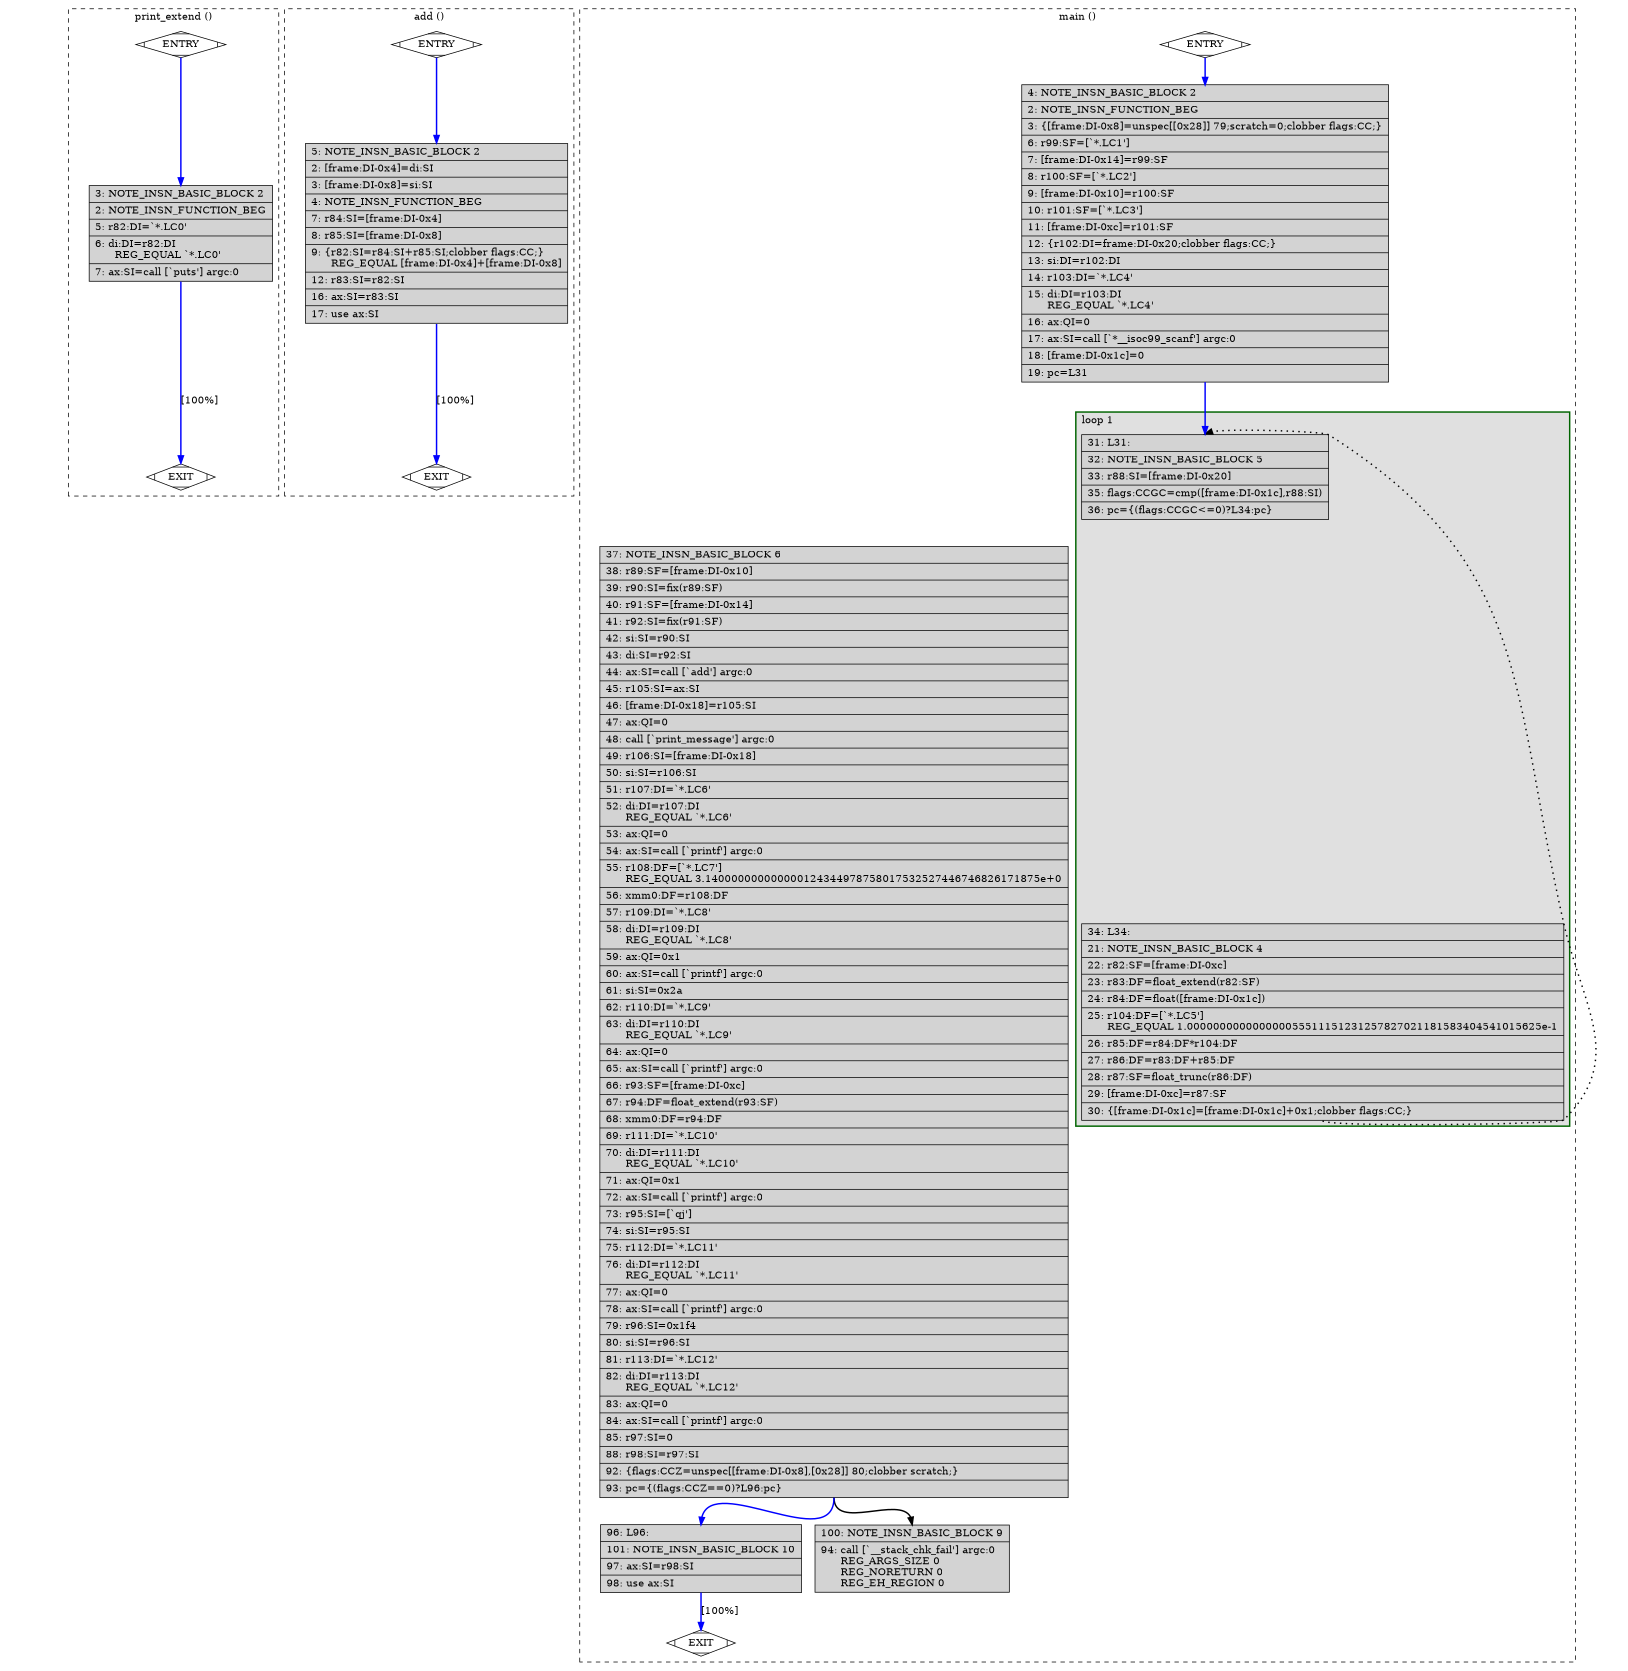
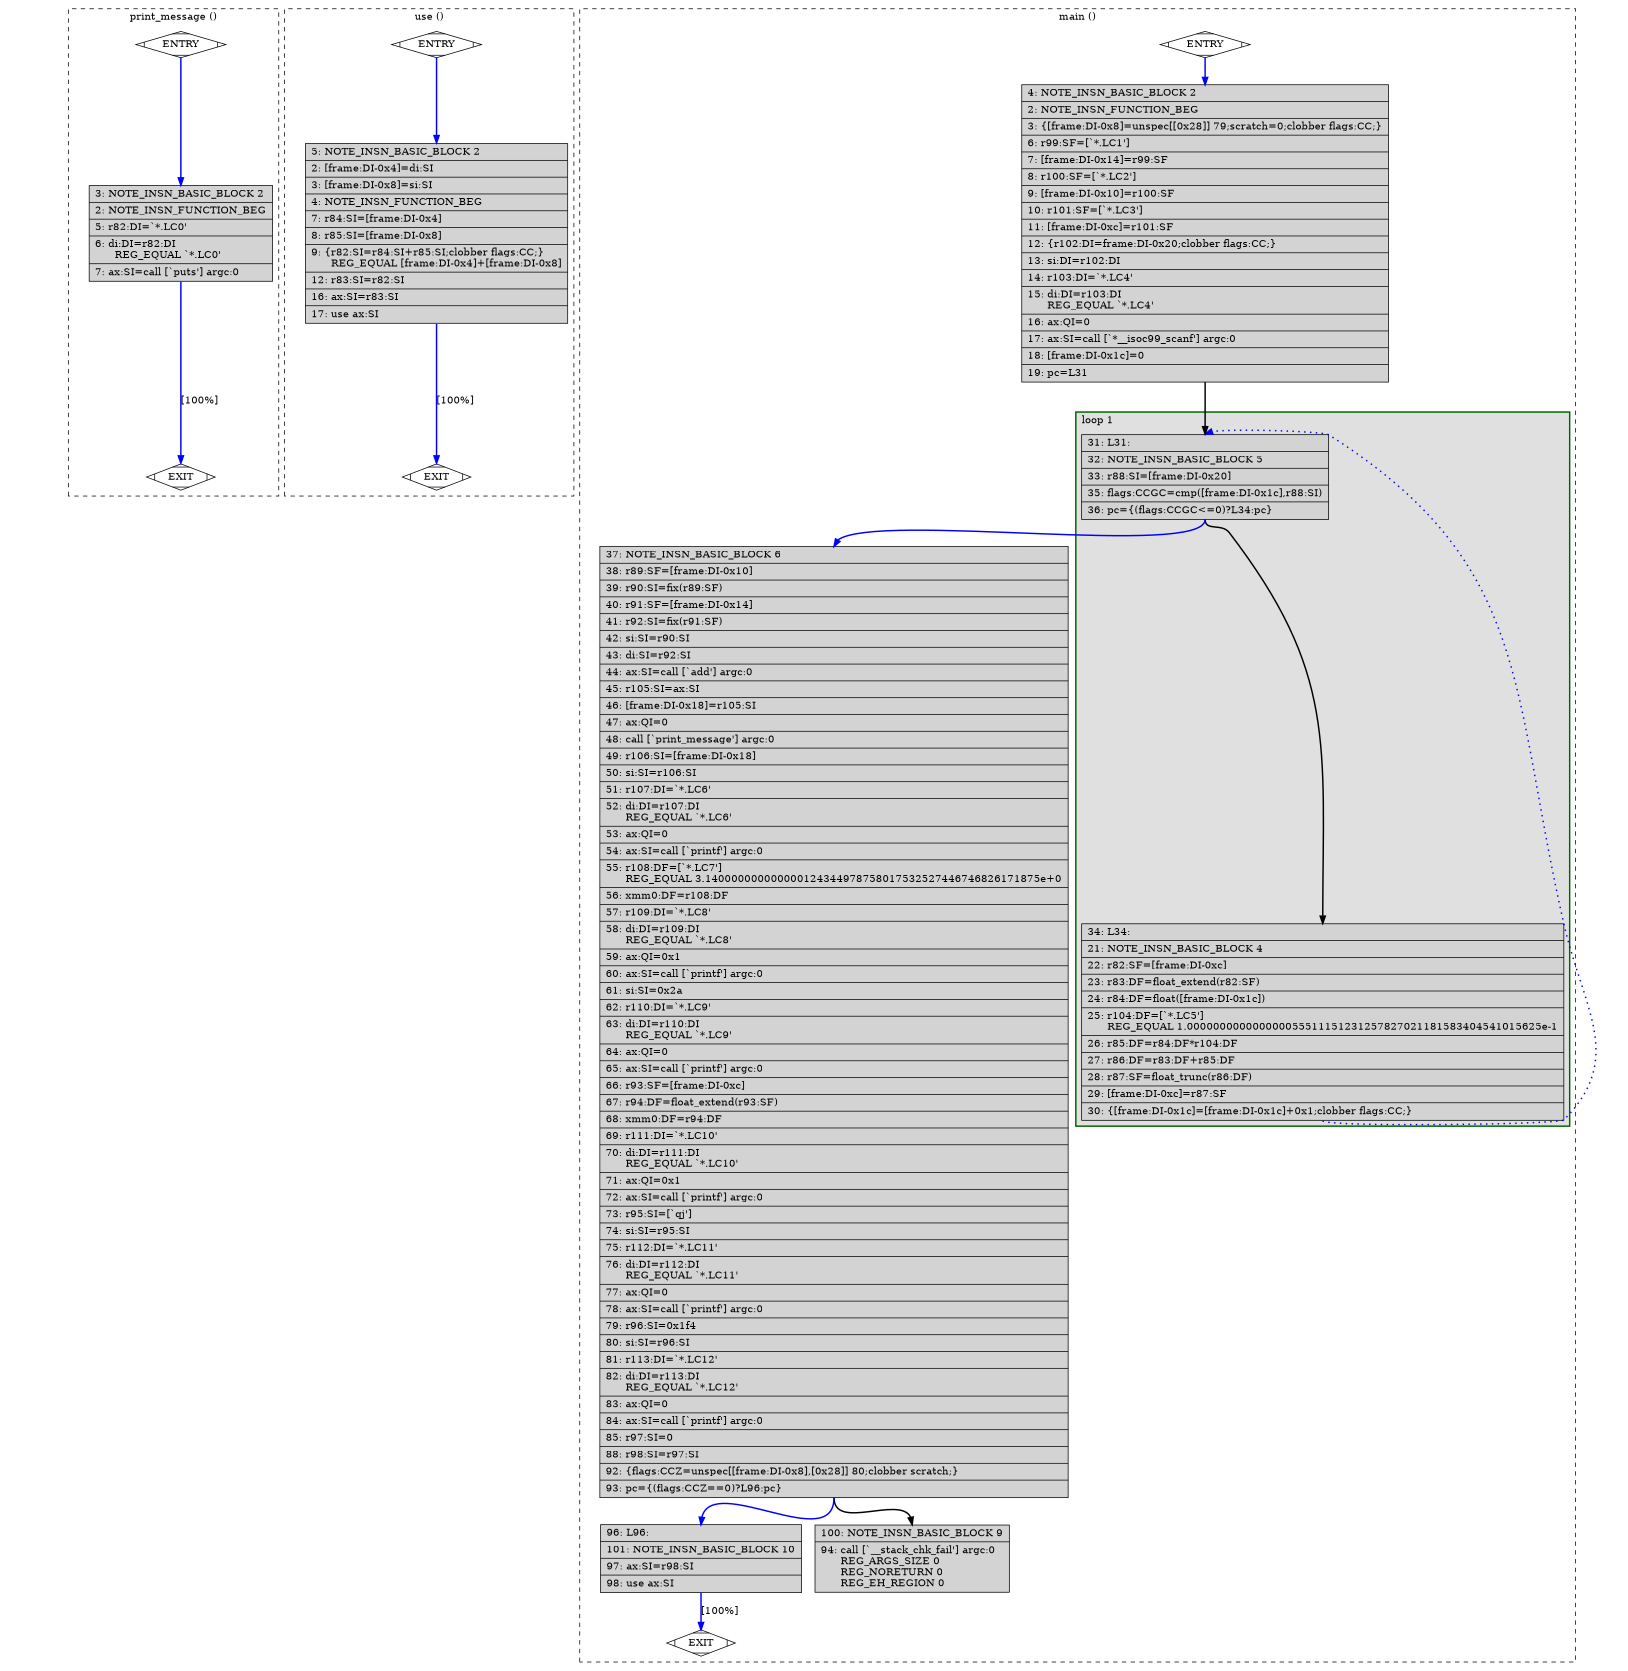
(174, 17) -> (174, 17)
(429, 17) -> (429, 17)
(1205, 404) -> (1205, 404)
none -> (1023, 533)
none -> (1313, 699)
(1541, 811) -> (1541, 811)
